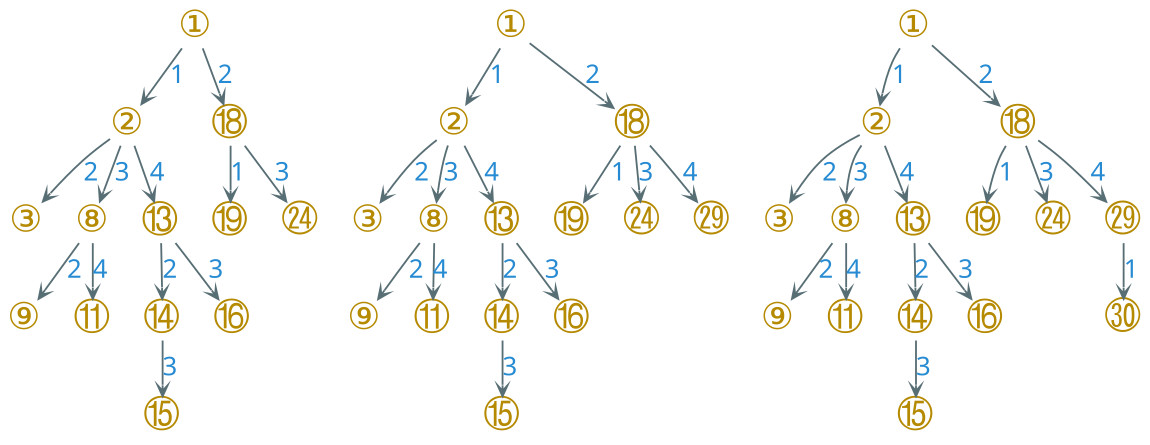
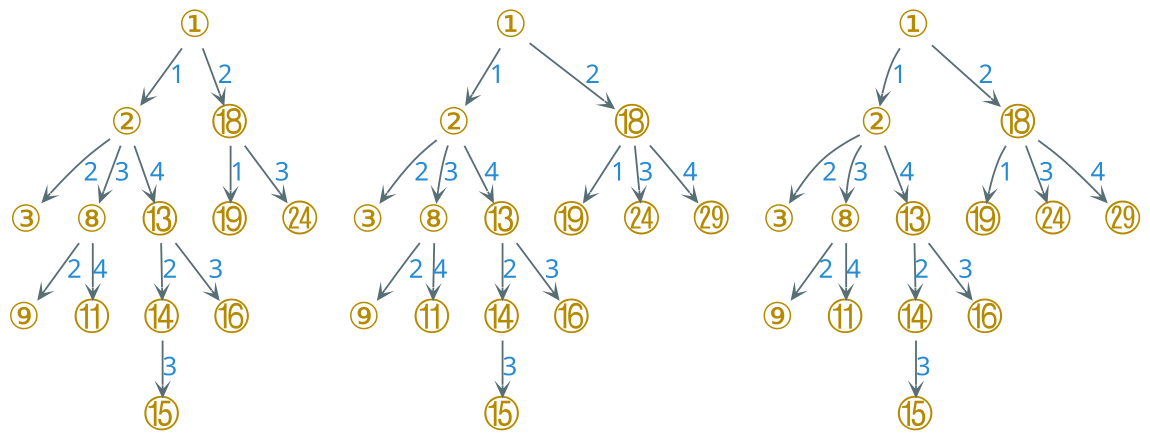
(1124, 320) -> none
